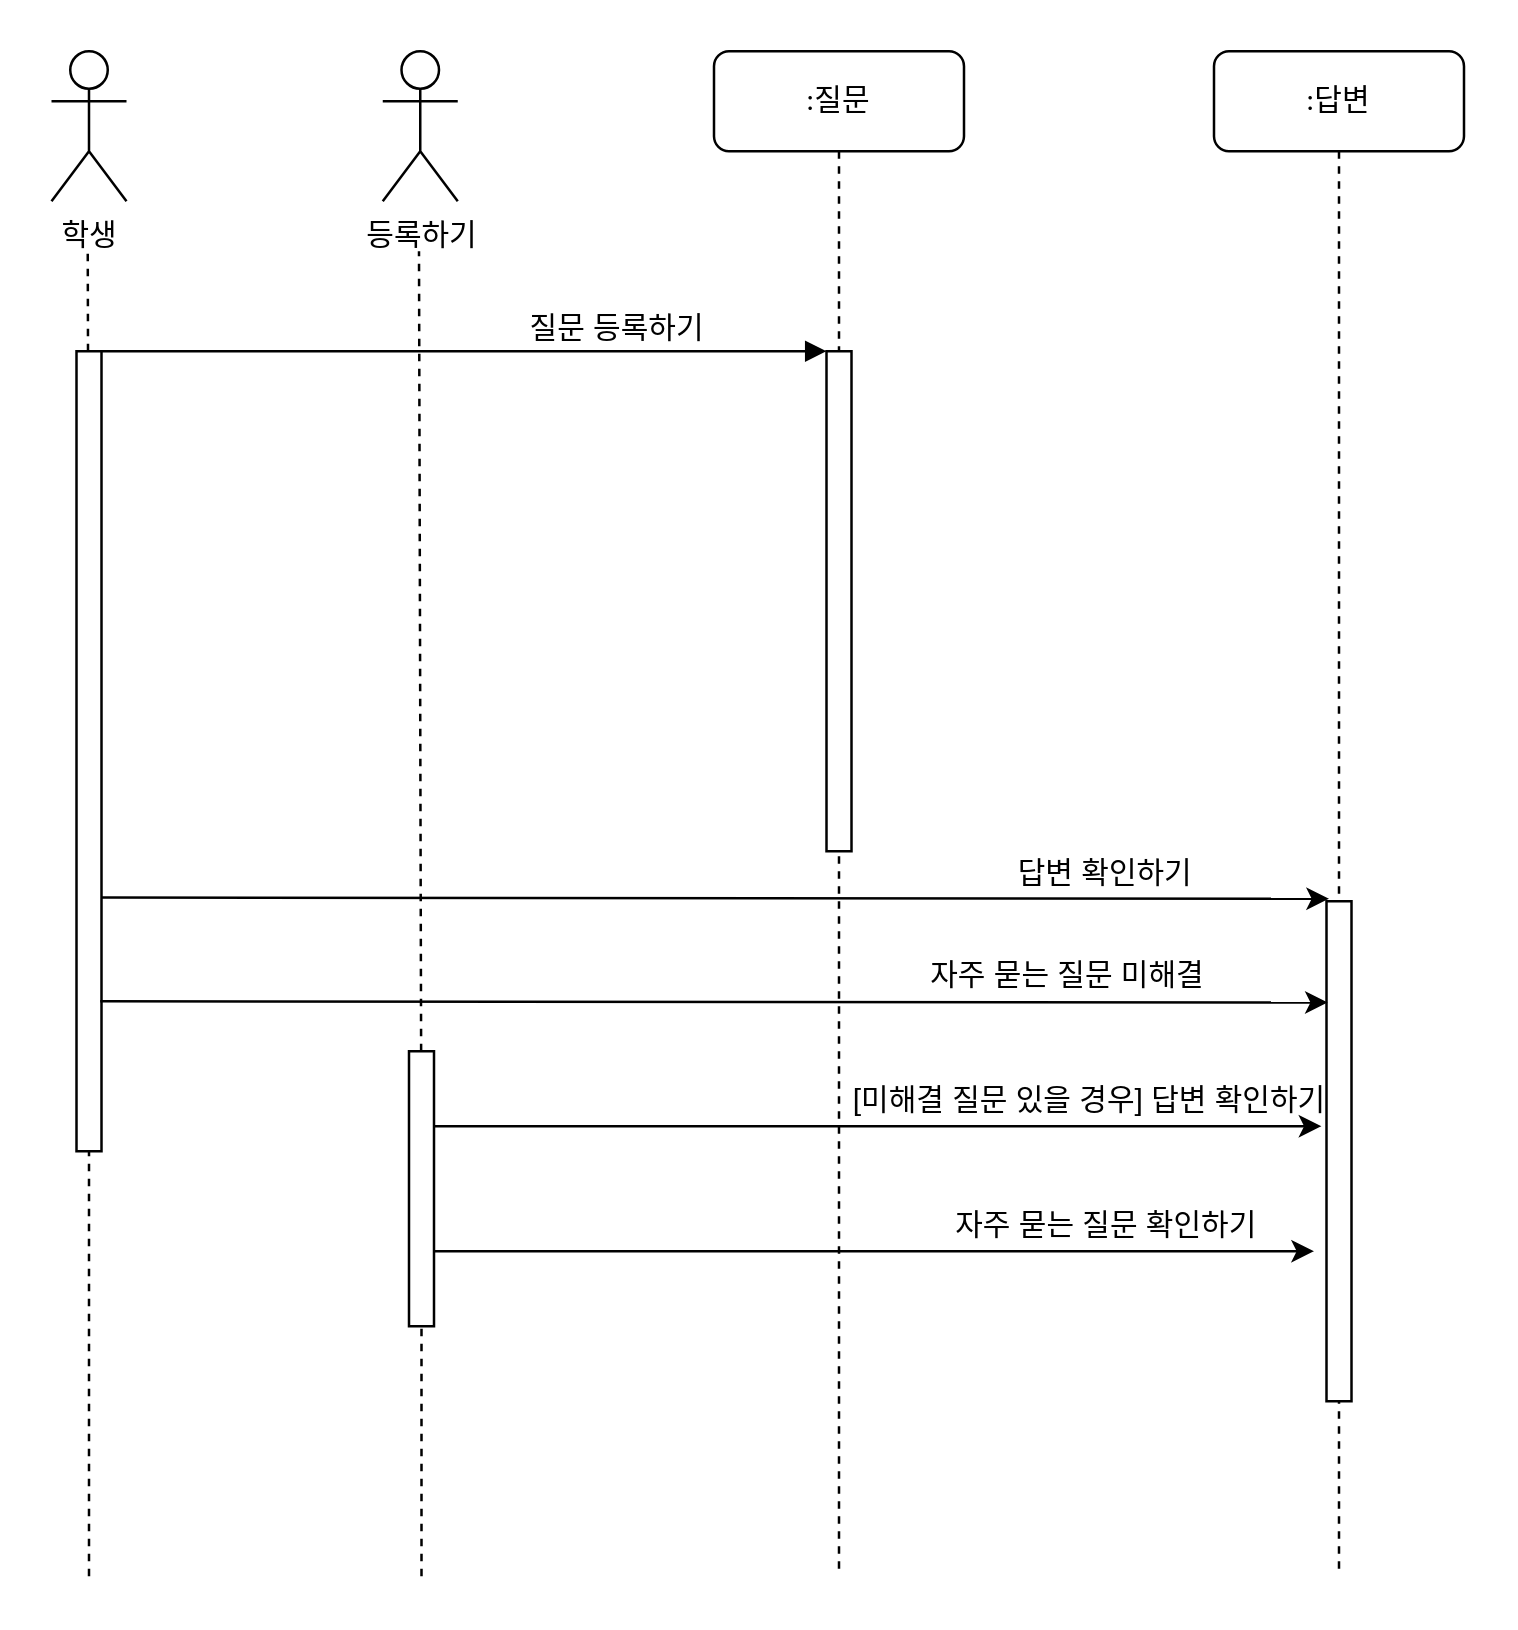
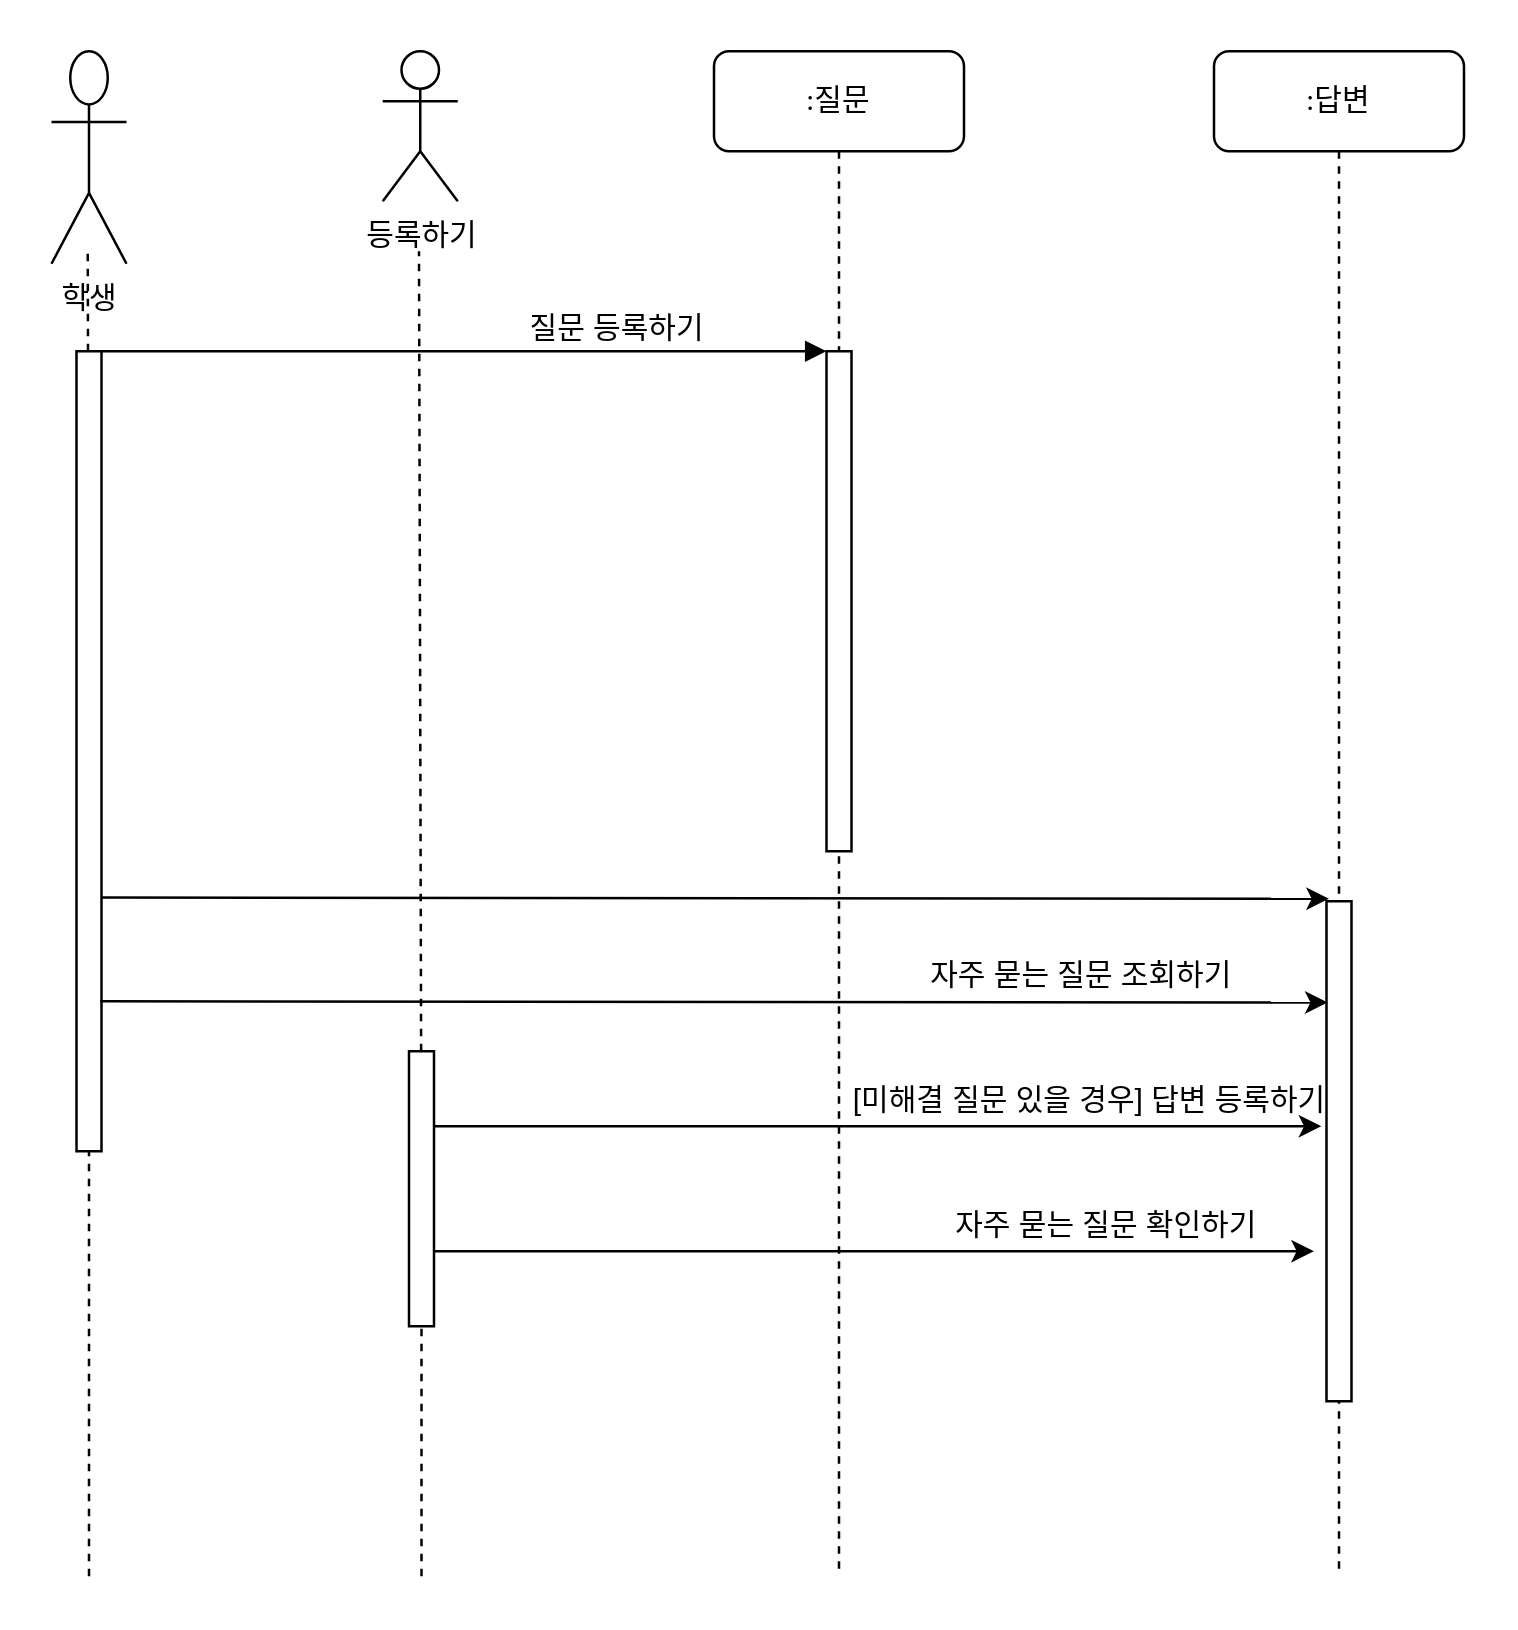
(89, 126) -> (89, 158)
(1114, 873) -> none
(1080, 977) -> (1095, 977)
(1118, 1102) -> (1118, 1102)
